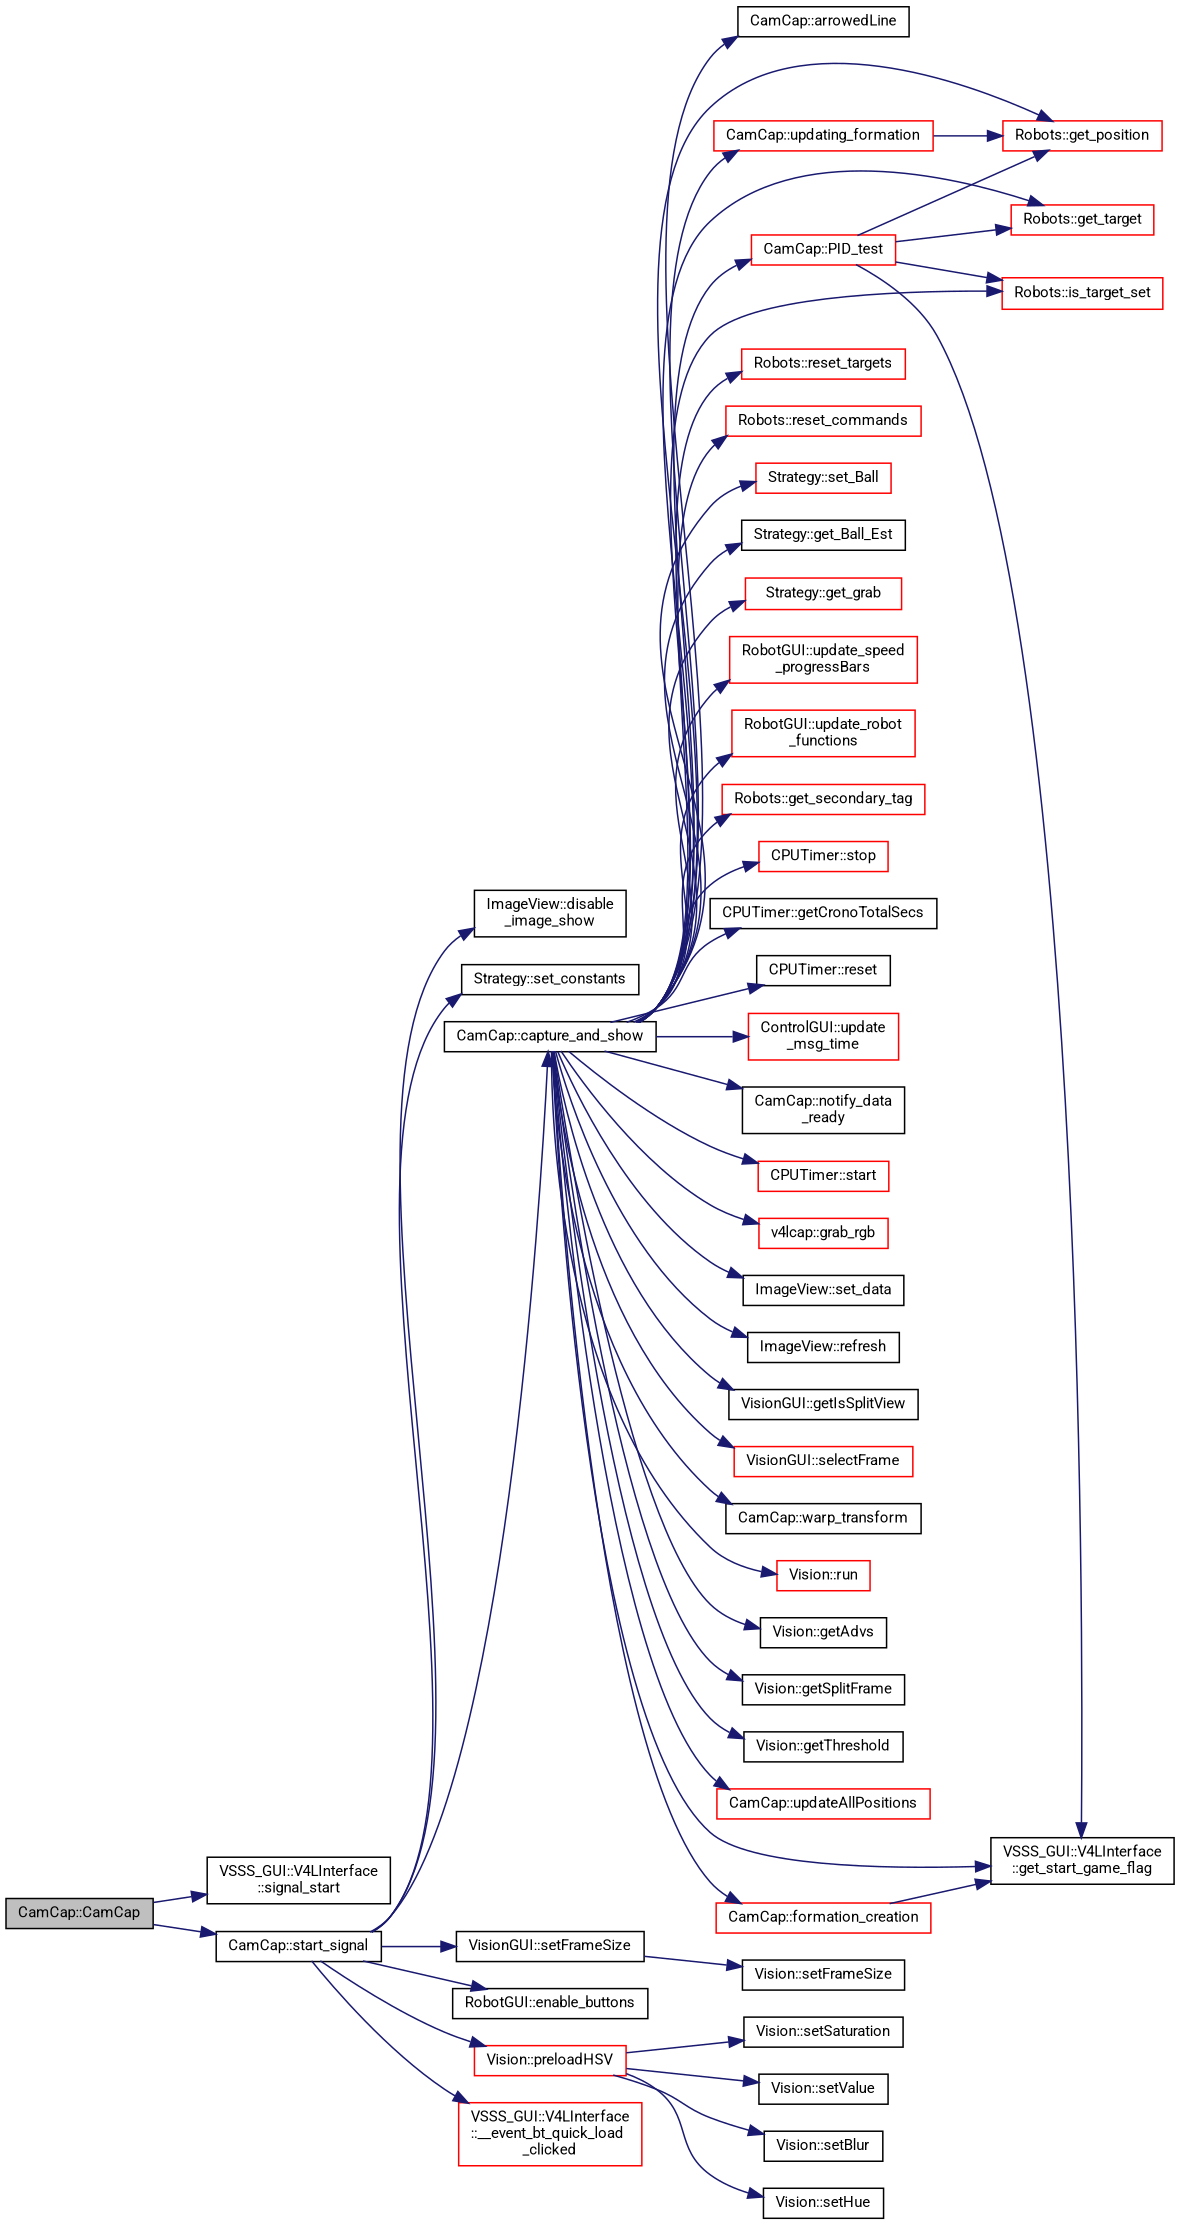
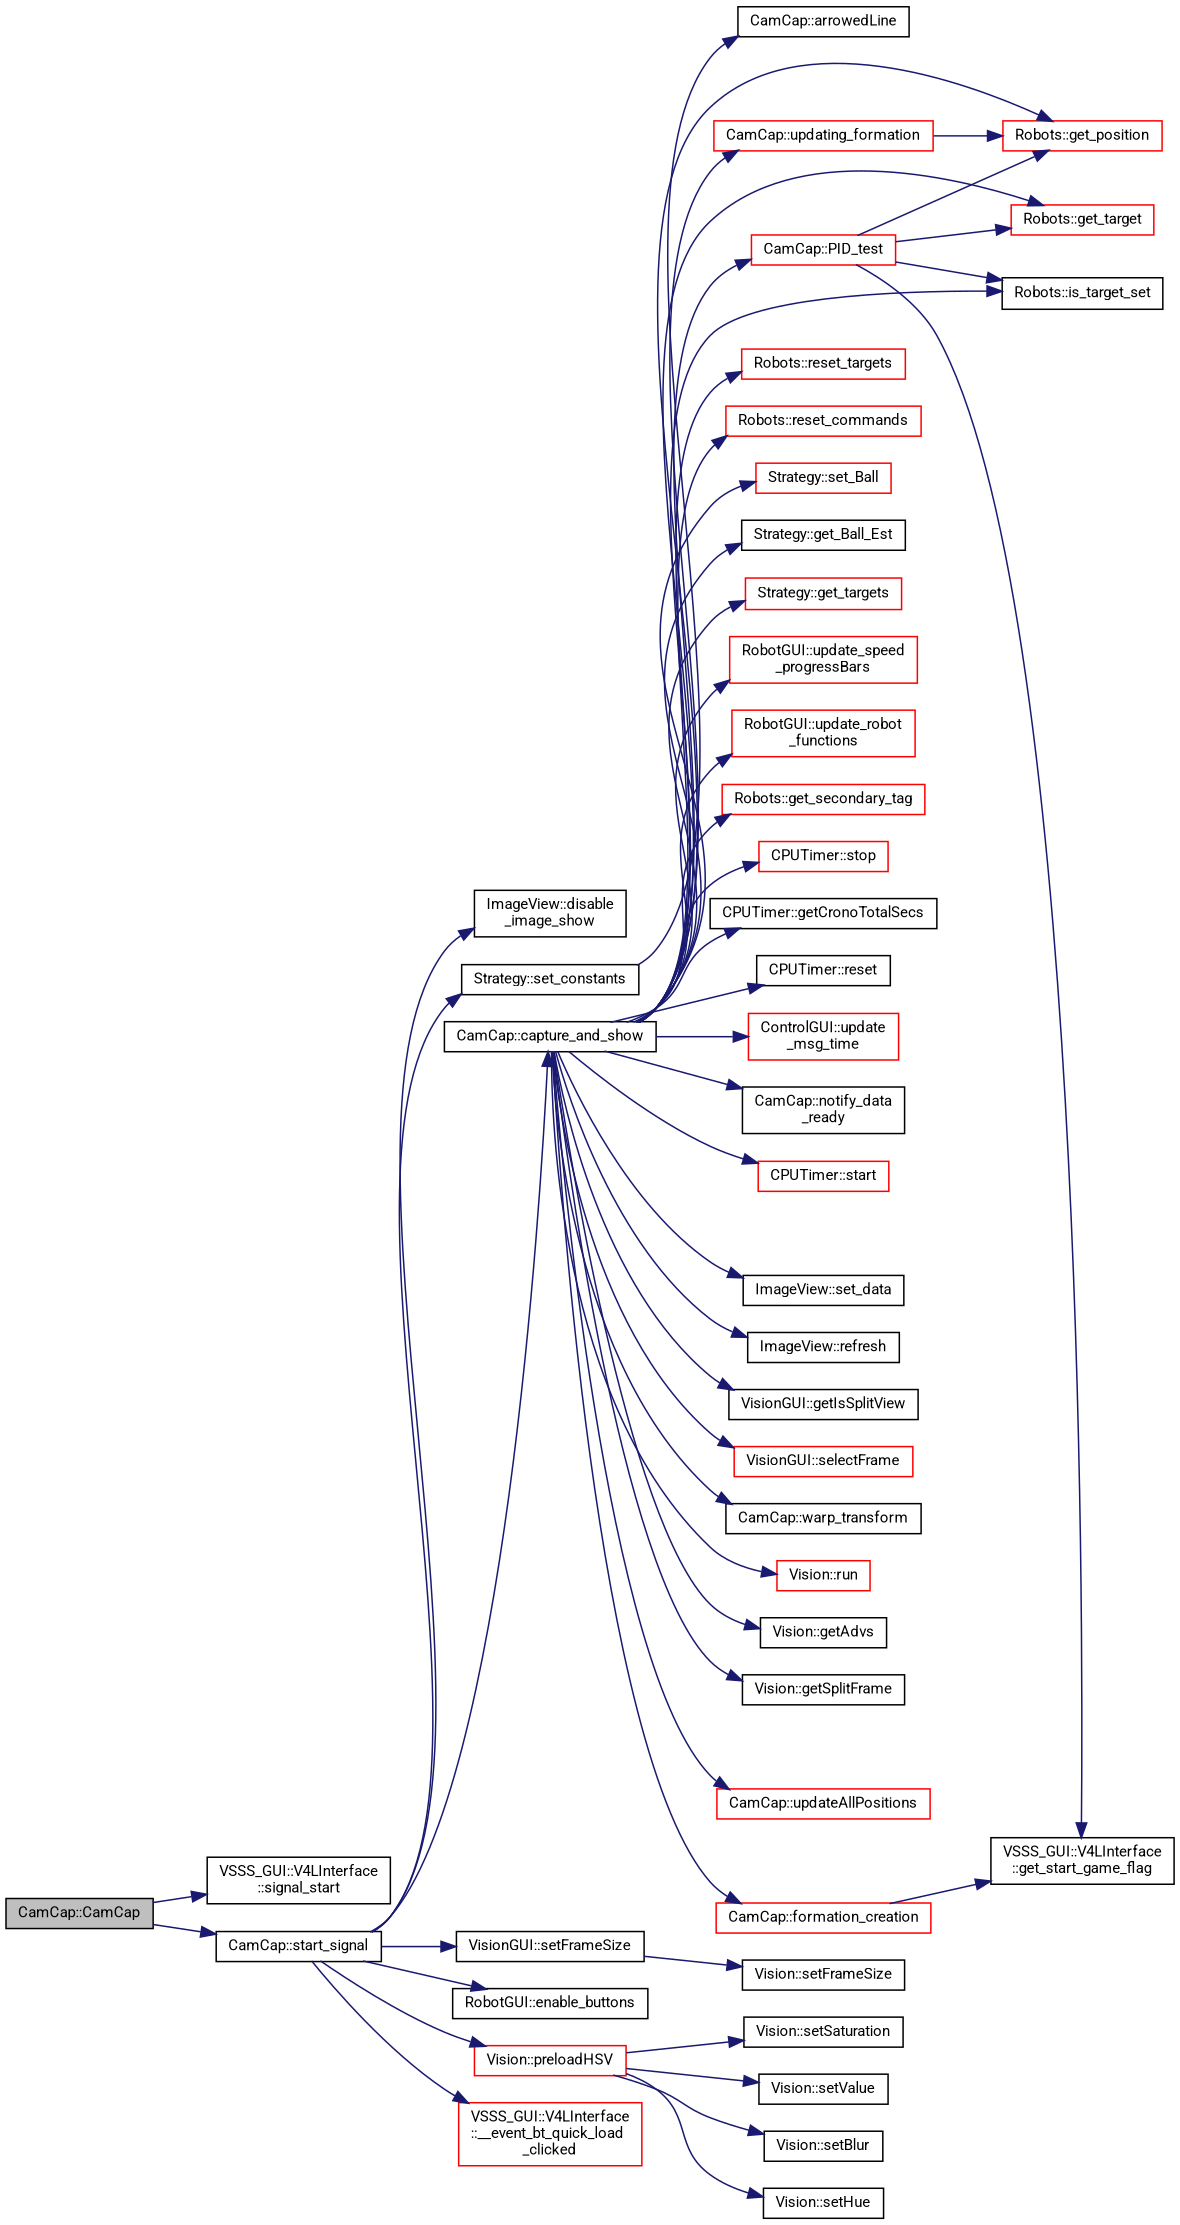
(1083, 294) -> (1083, 294)
(685, 534) -> (684, 506)
(824, 594) -> (824, 594)
(824, 1233) -> none
(657, 1741) -> none
(824, 1747) -> none
